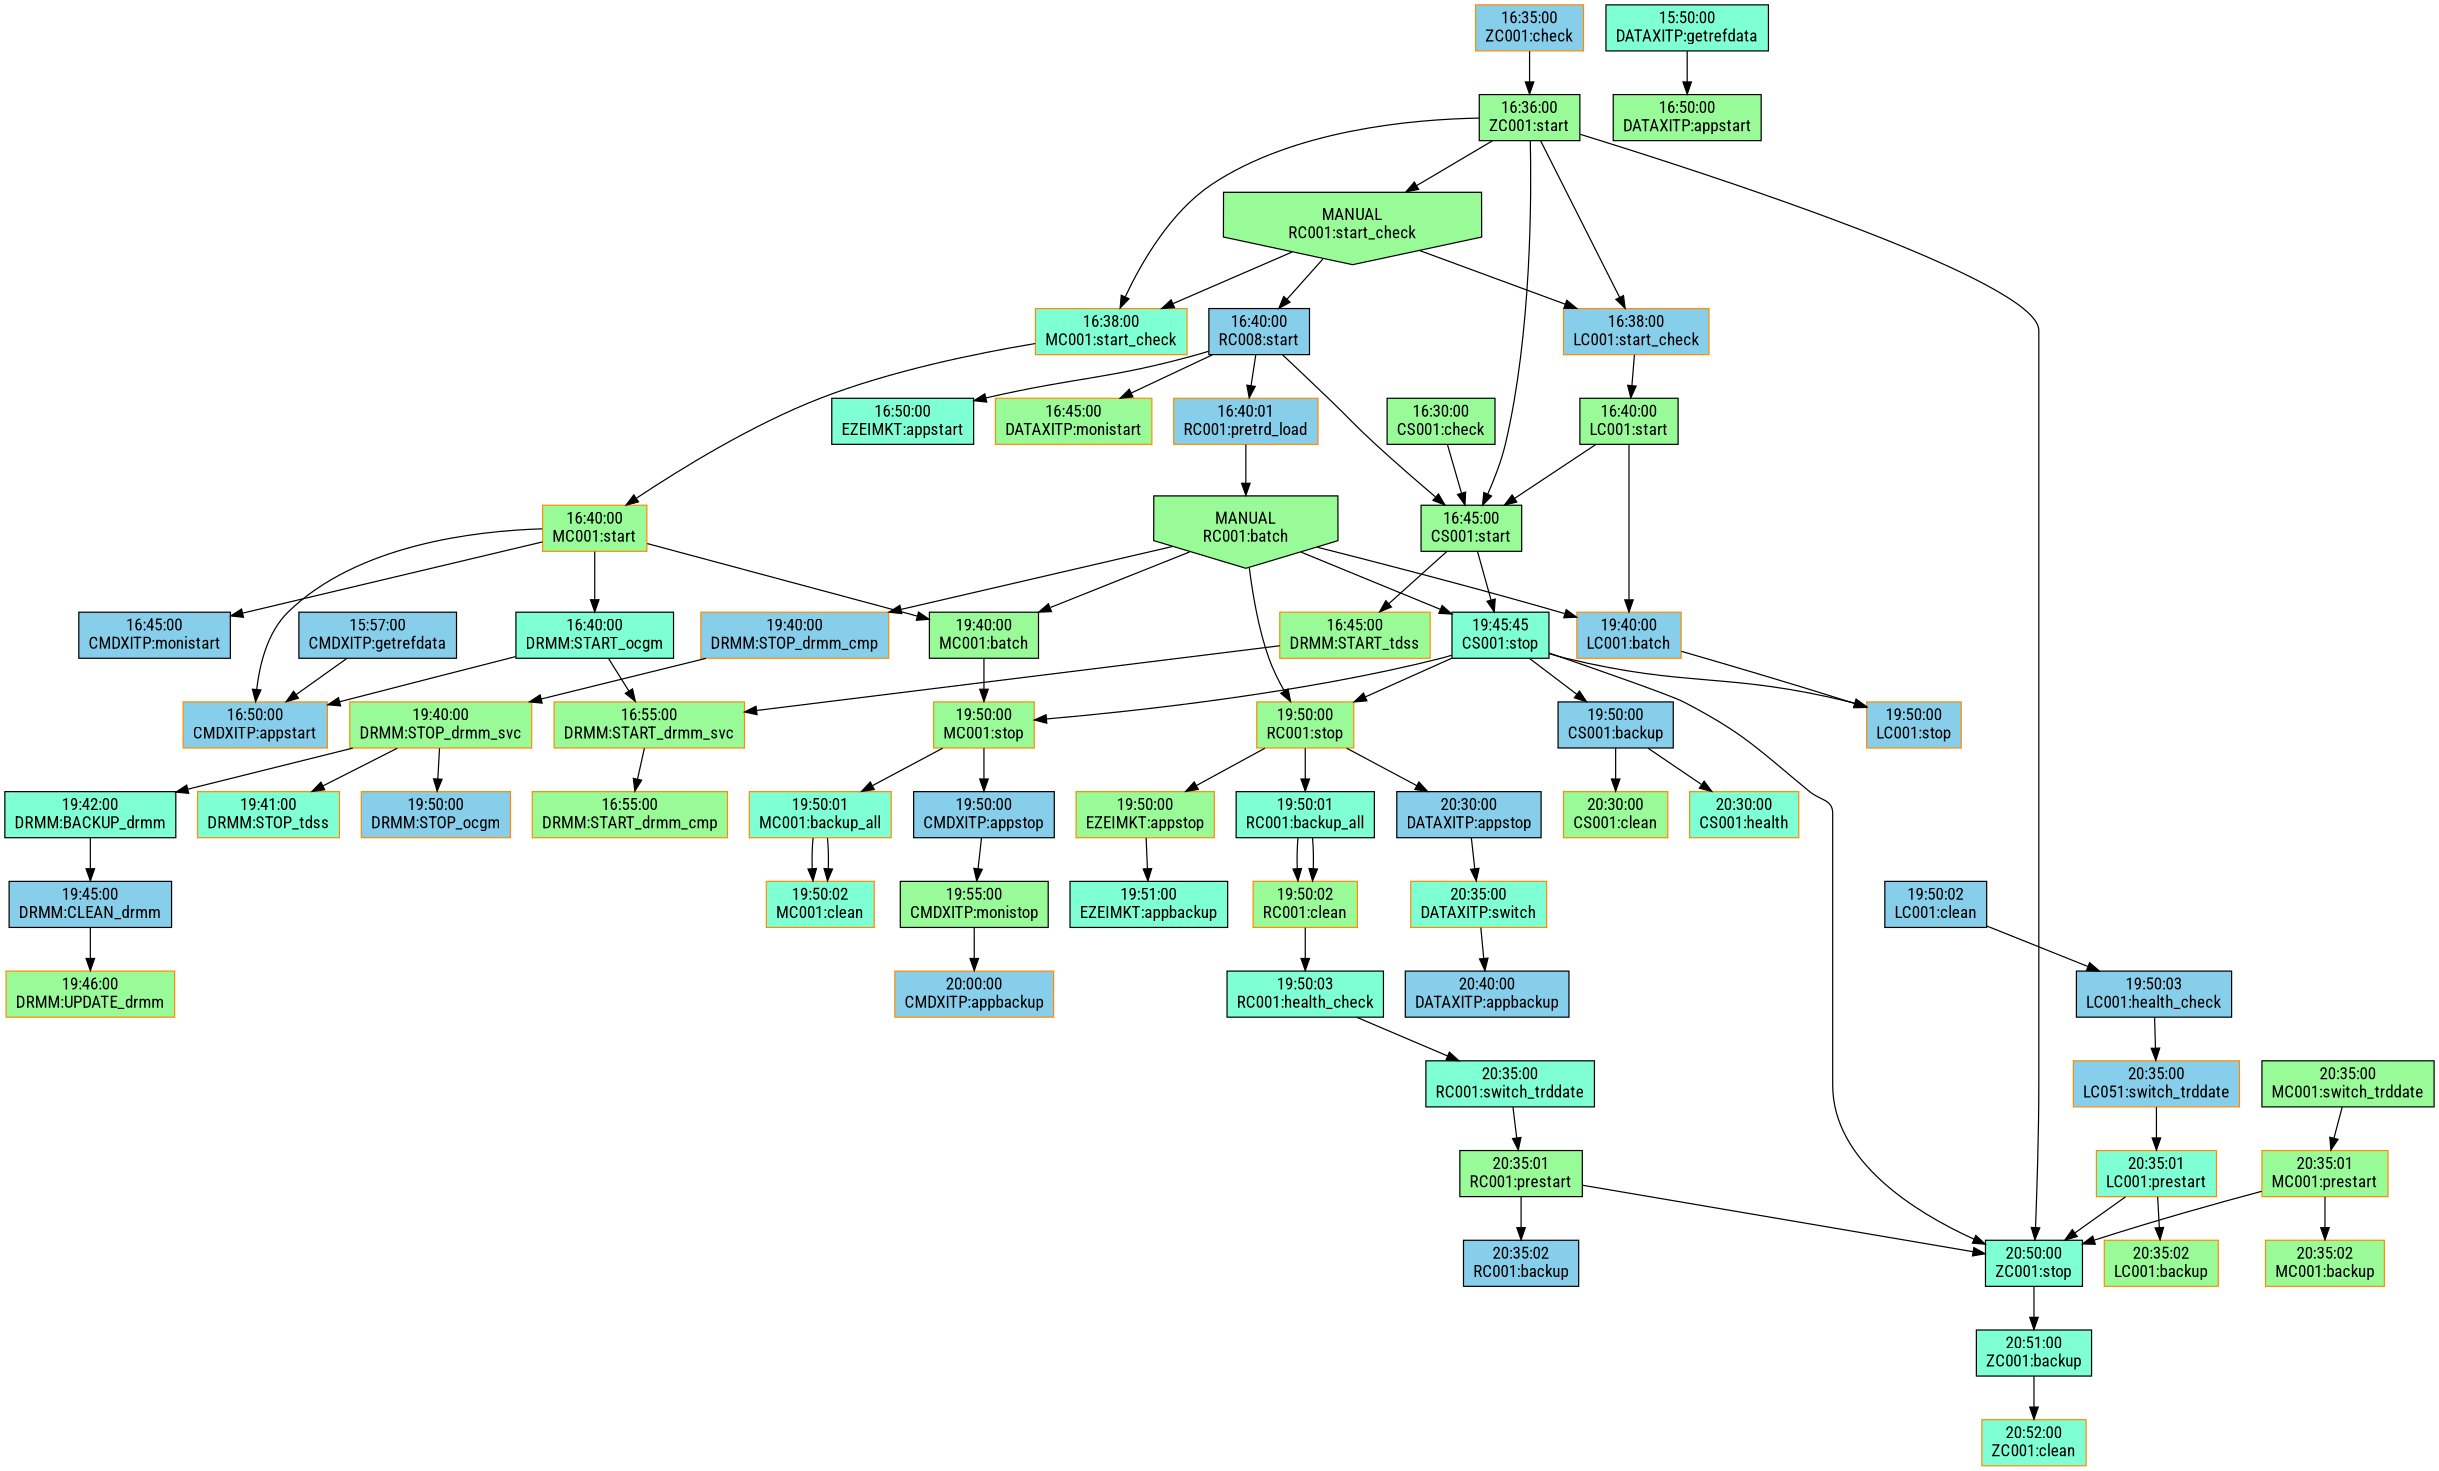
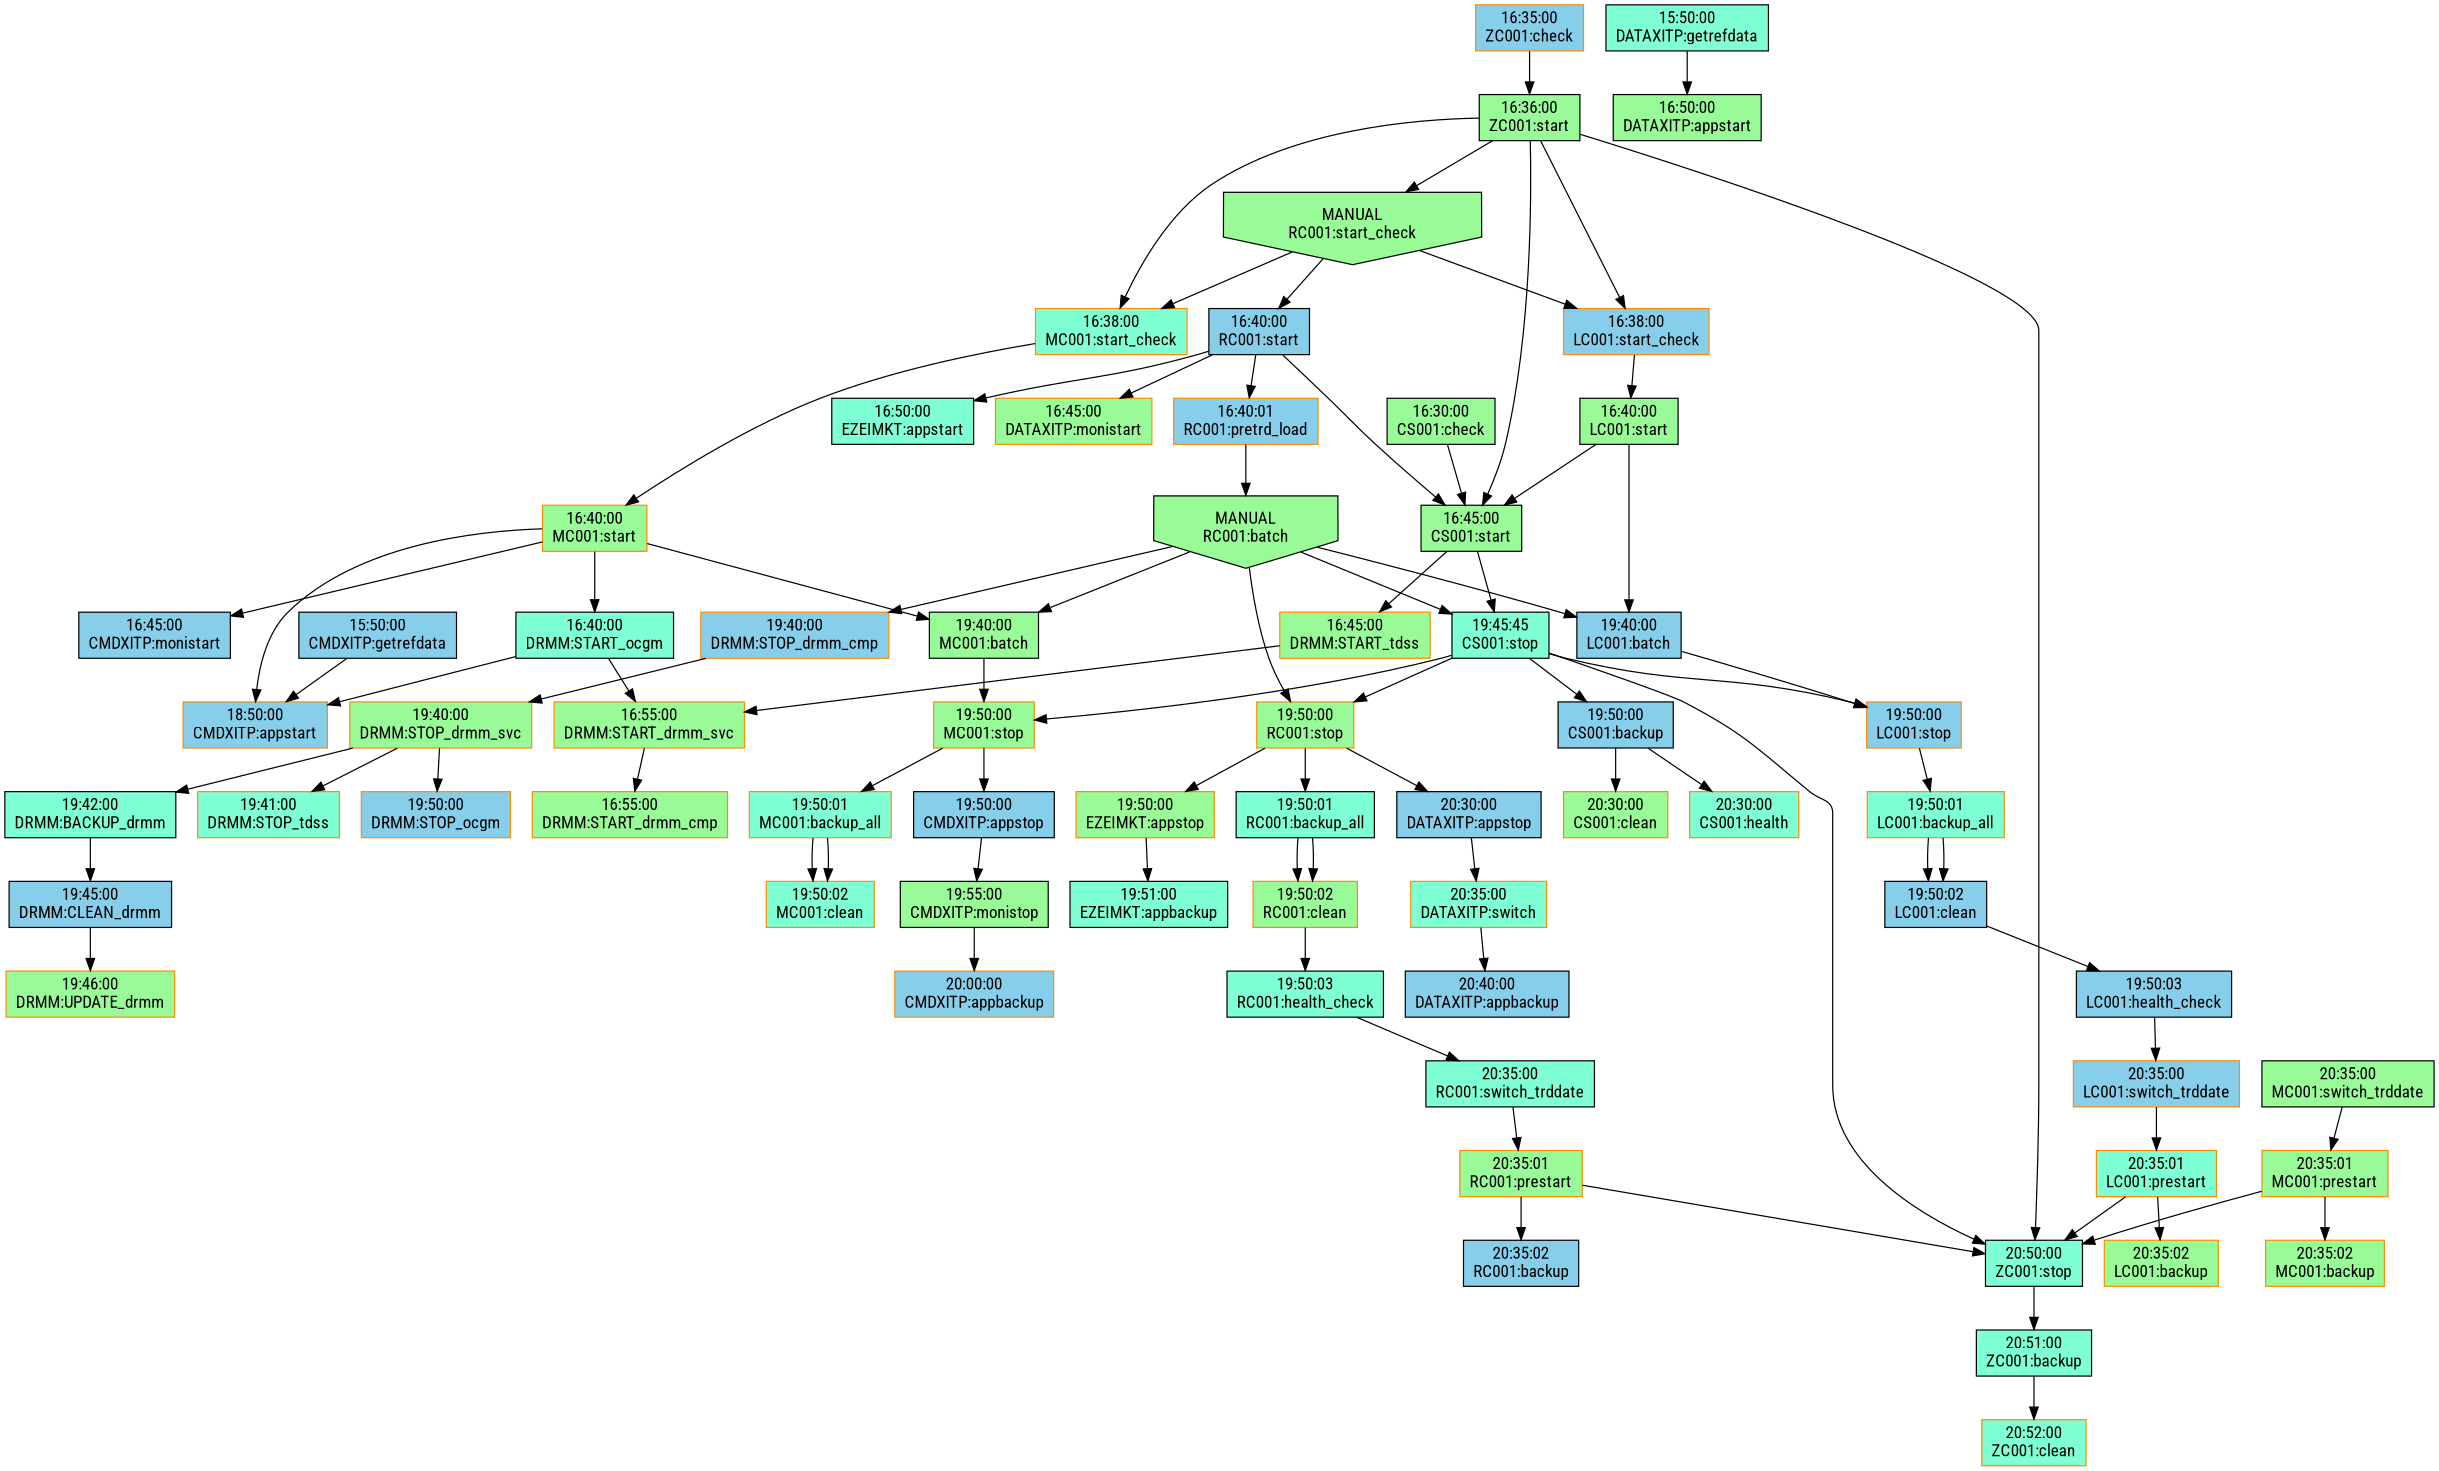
(1259, 332) -> (1259, 332)
(378, 635) -> (378, 635)
(1629, 635) -> (1629, 635)
(255, 725) -> (255, 725)
none -> (1936, 815)
(2156, 1084) -> (2156, 1084)
(1521, 1174) -> (1521, 1174)
